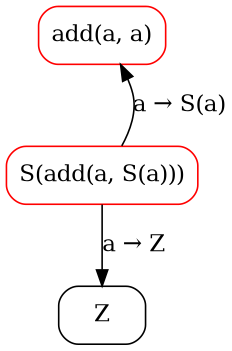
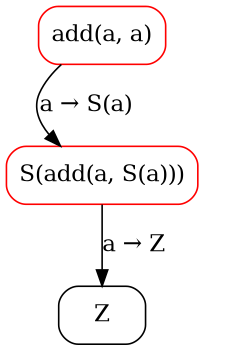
(134, 113) -> (38, 97)
